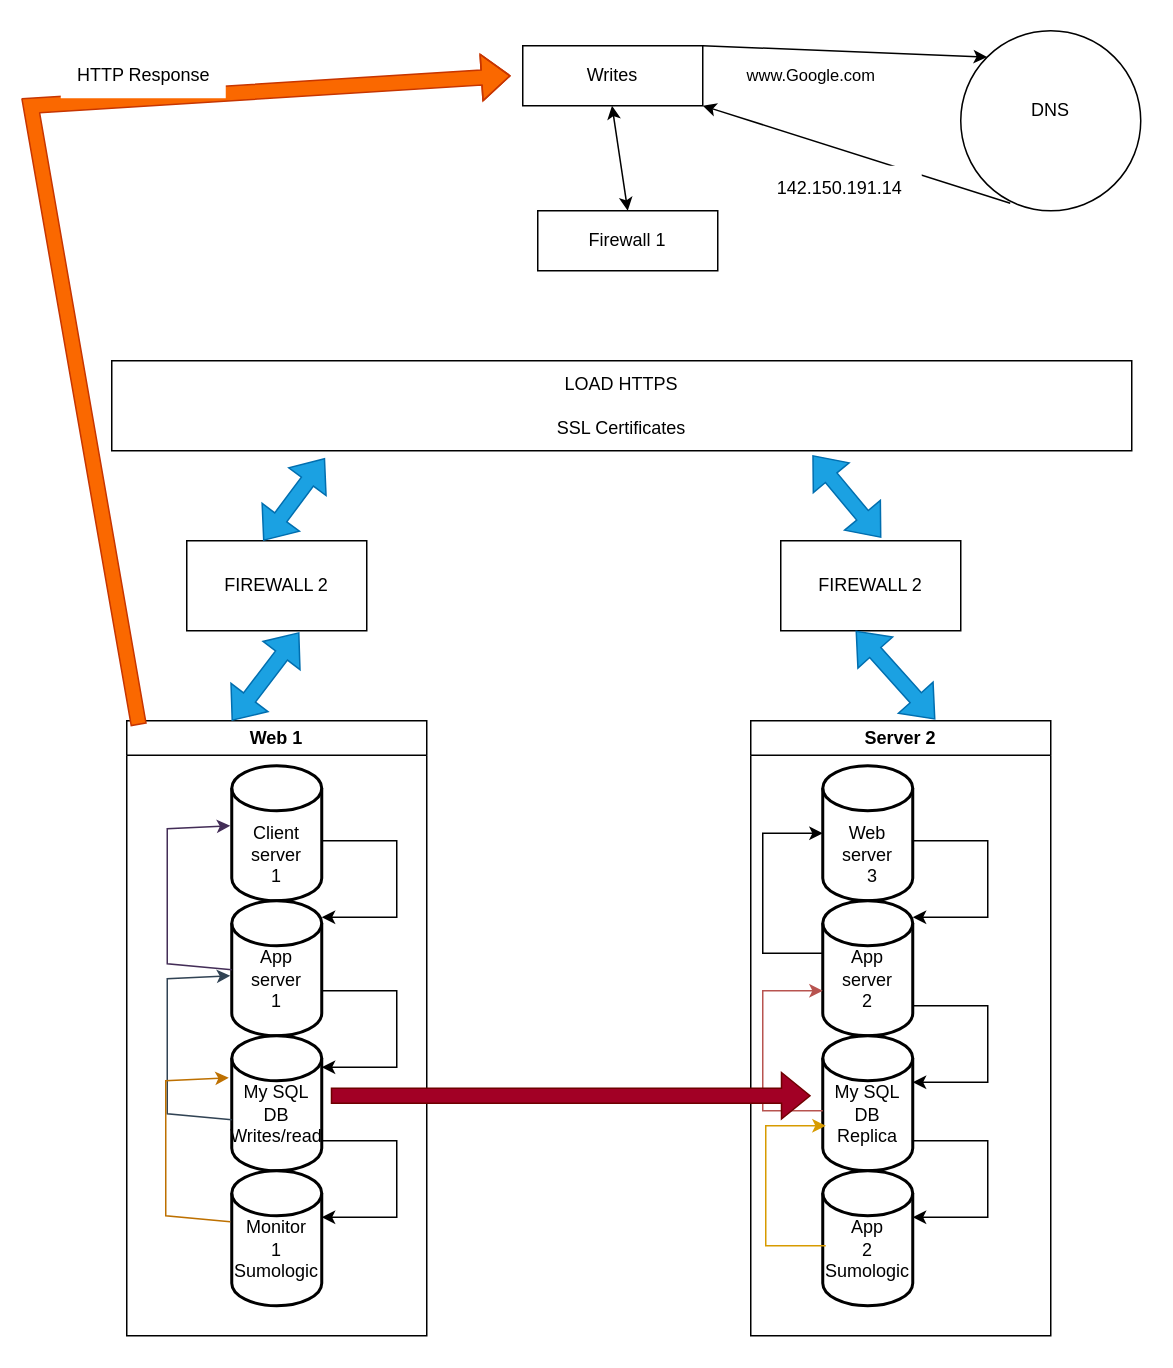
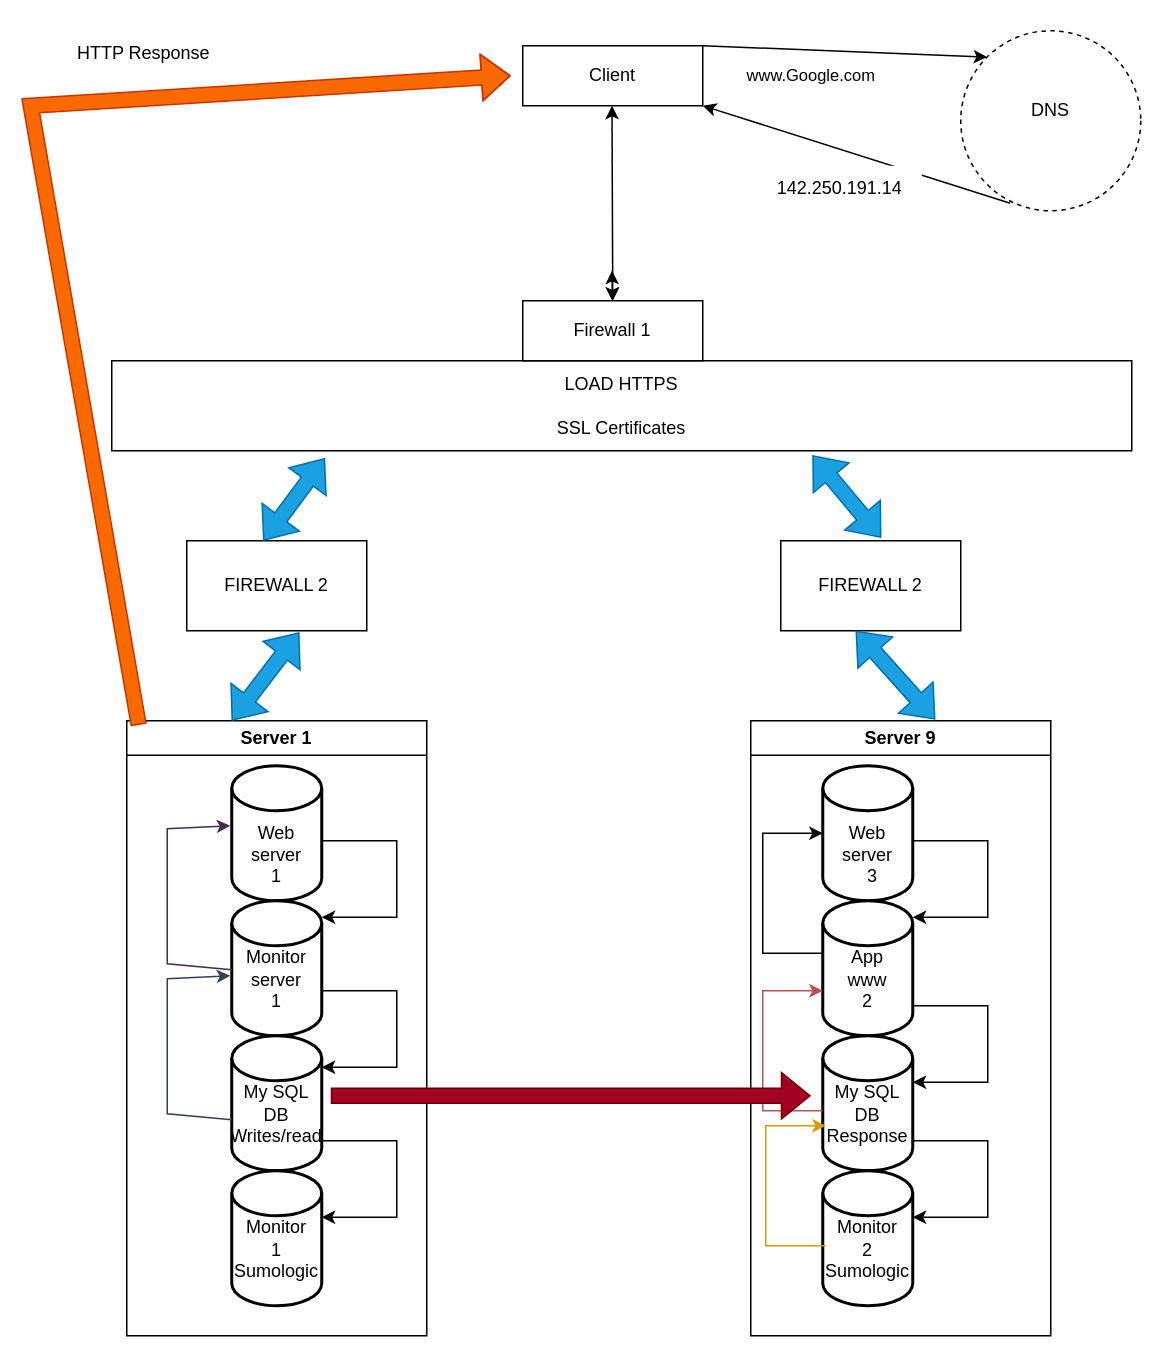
(143, 76) -> (143, 53)
(613, 76) -> (613, 76)
(1051, 121) -> (1051, 121)
(840, 188) -> (840, 188)
(628, 241) -> (613, 331)
(277, 739) -> (277, 739)
(901, 739) -> (901, 739)
(277, 833) -> (277, 833)
(277, 968) -> (277, 968)
(868, 968) -> (868, 968)
(868, 1103) -> (868, 1103)
(166, 1197) -> none
(868, 1238) -> (868, 1238)
